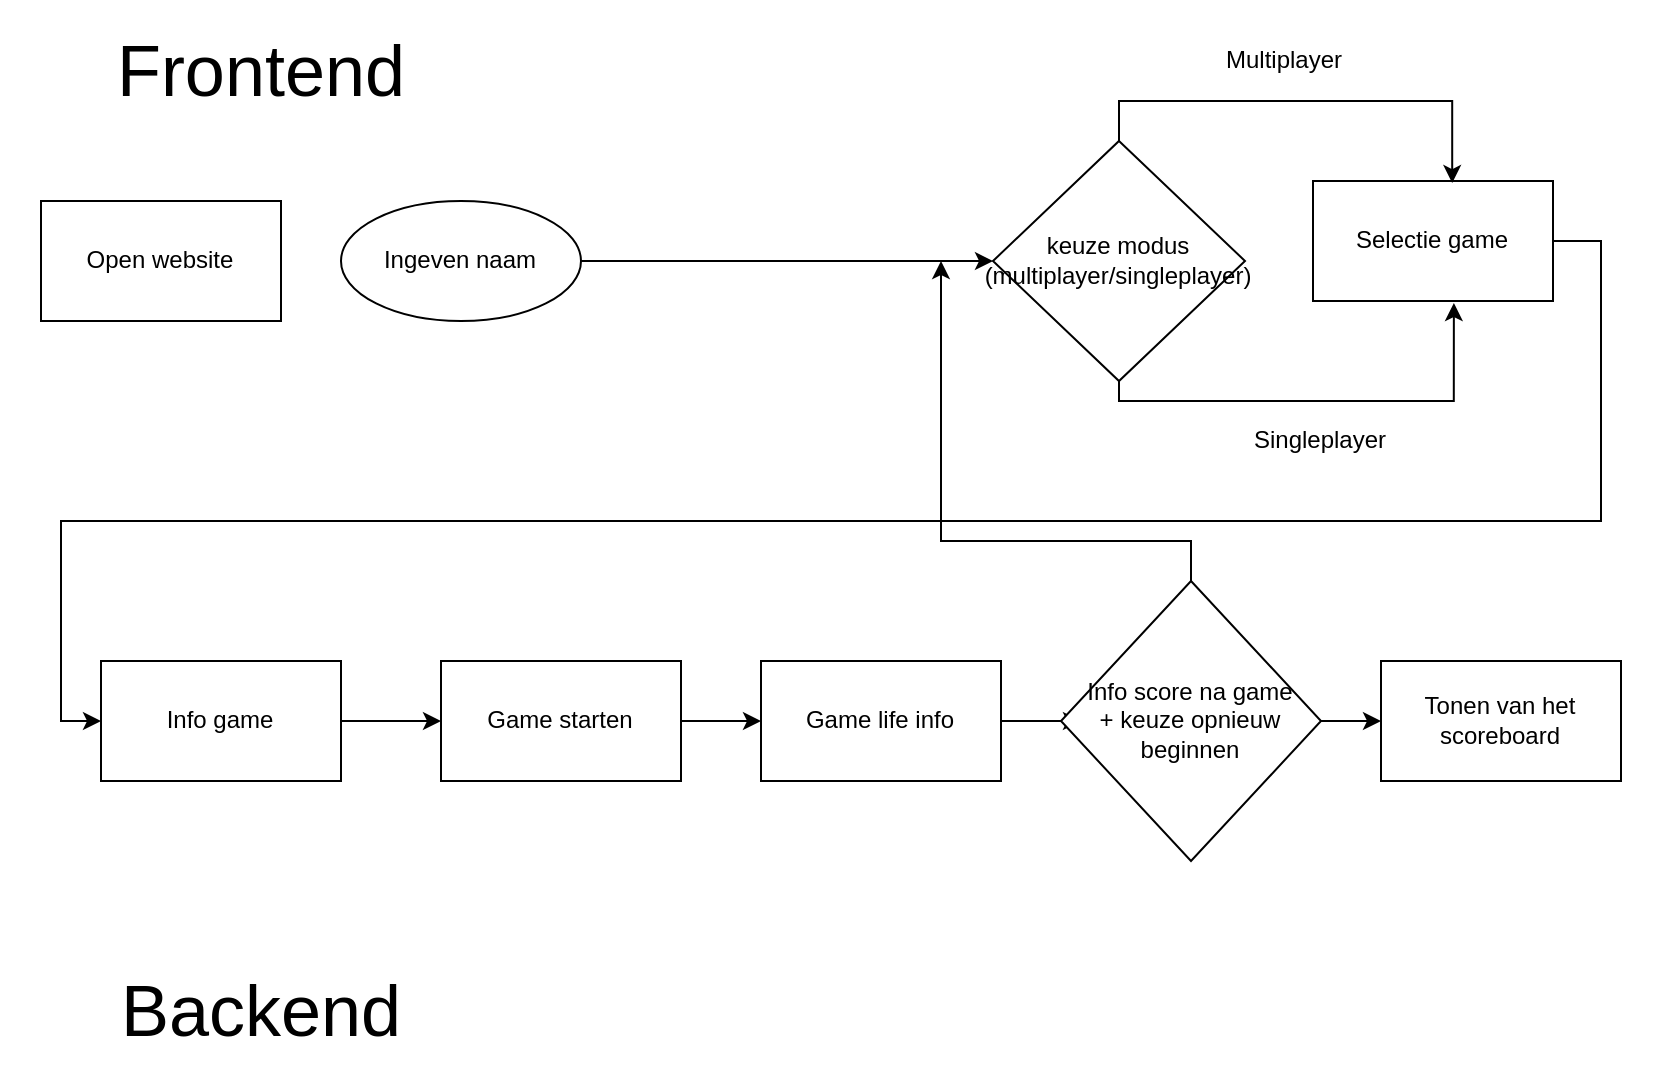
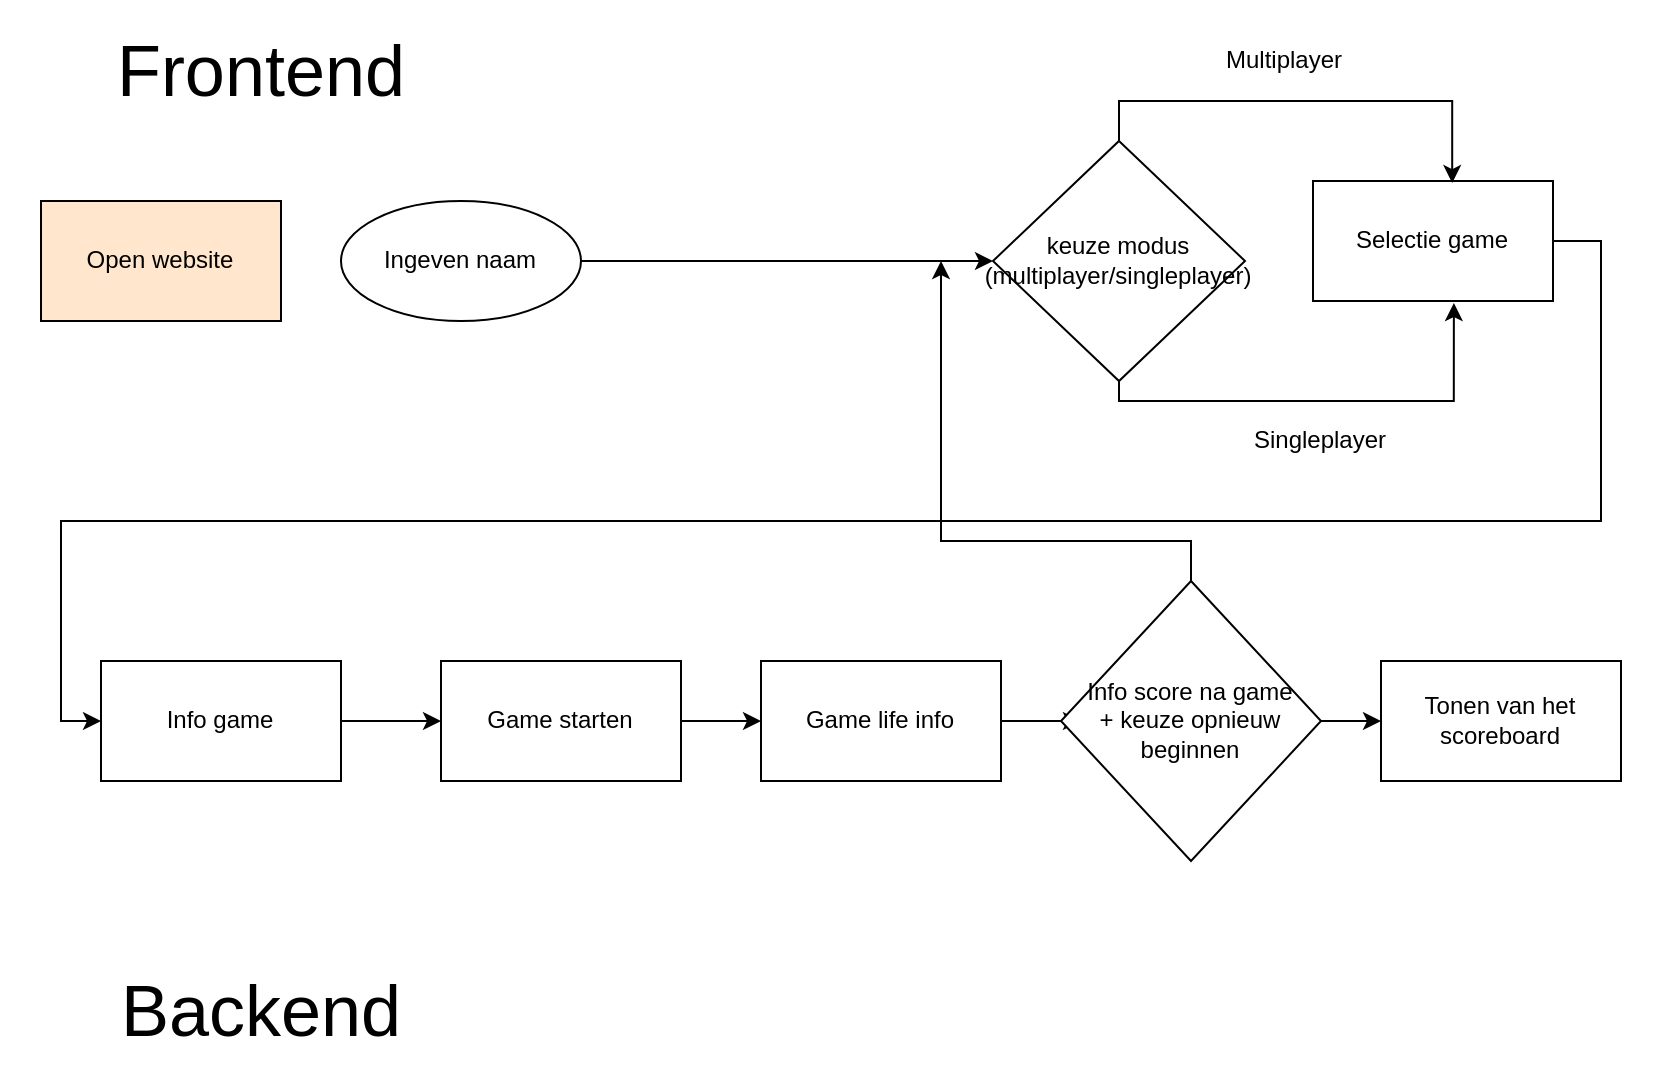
(161, 261) -> (161, 261)
